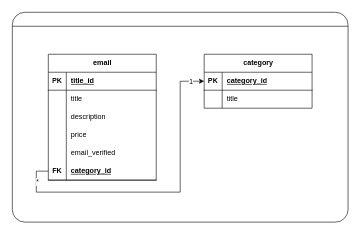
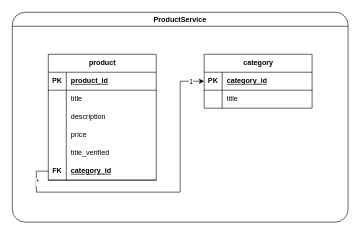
none -> (180, 19)
(103, 63) -> (103, 63)
(84, 81) -> (90, 81)
(96, 153) -> (96, 153)
